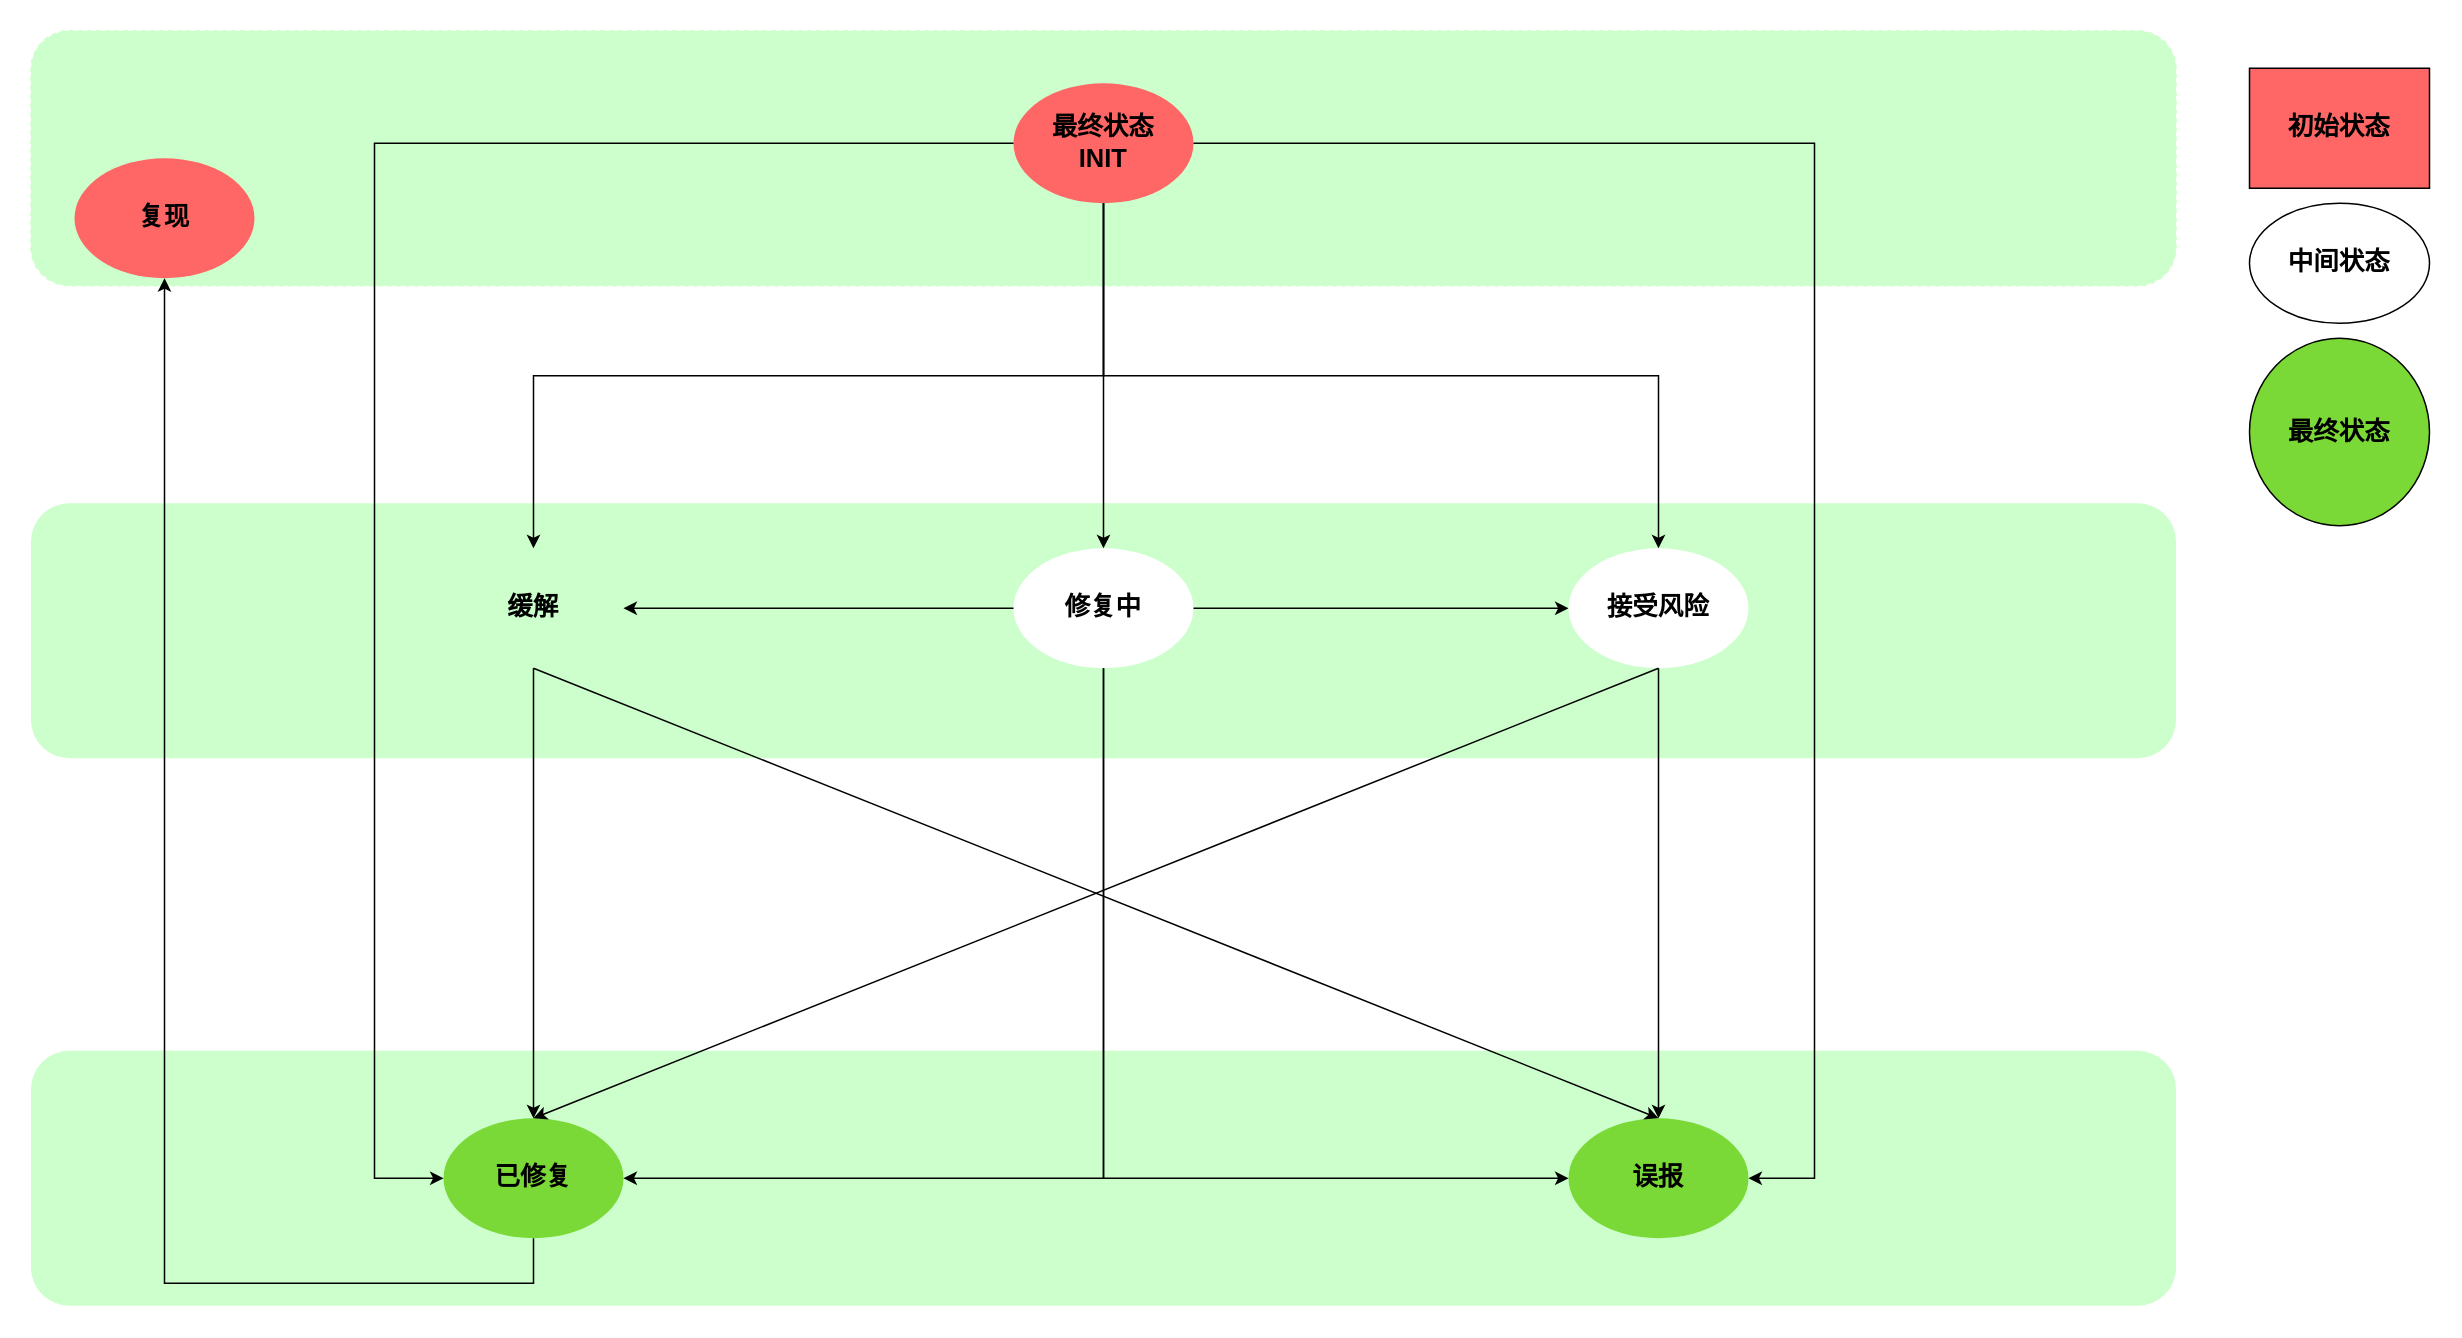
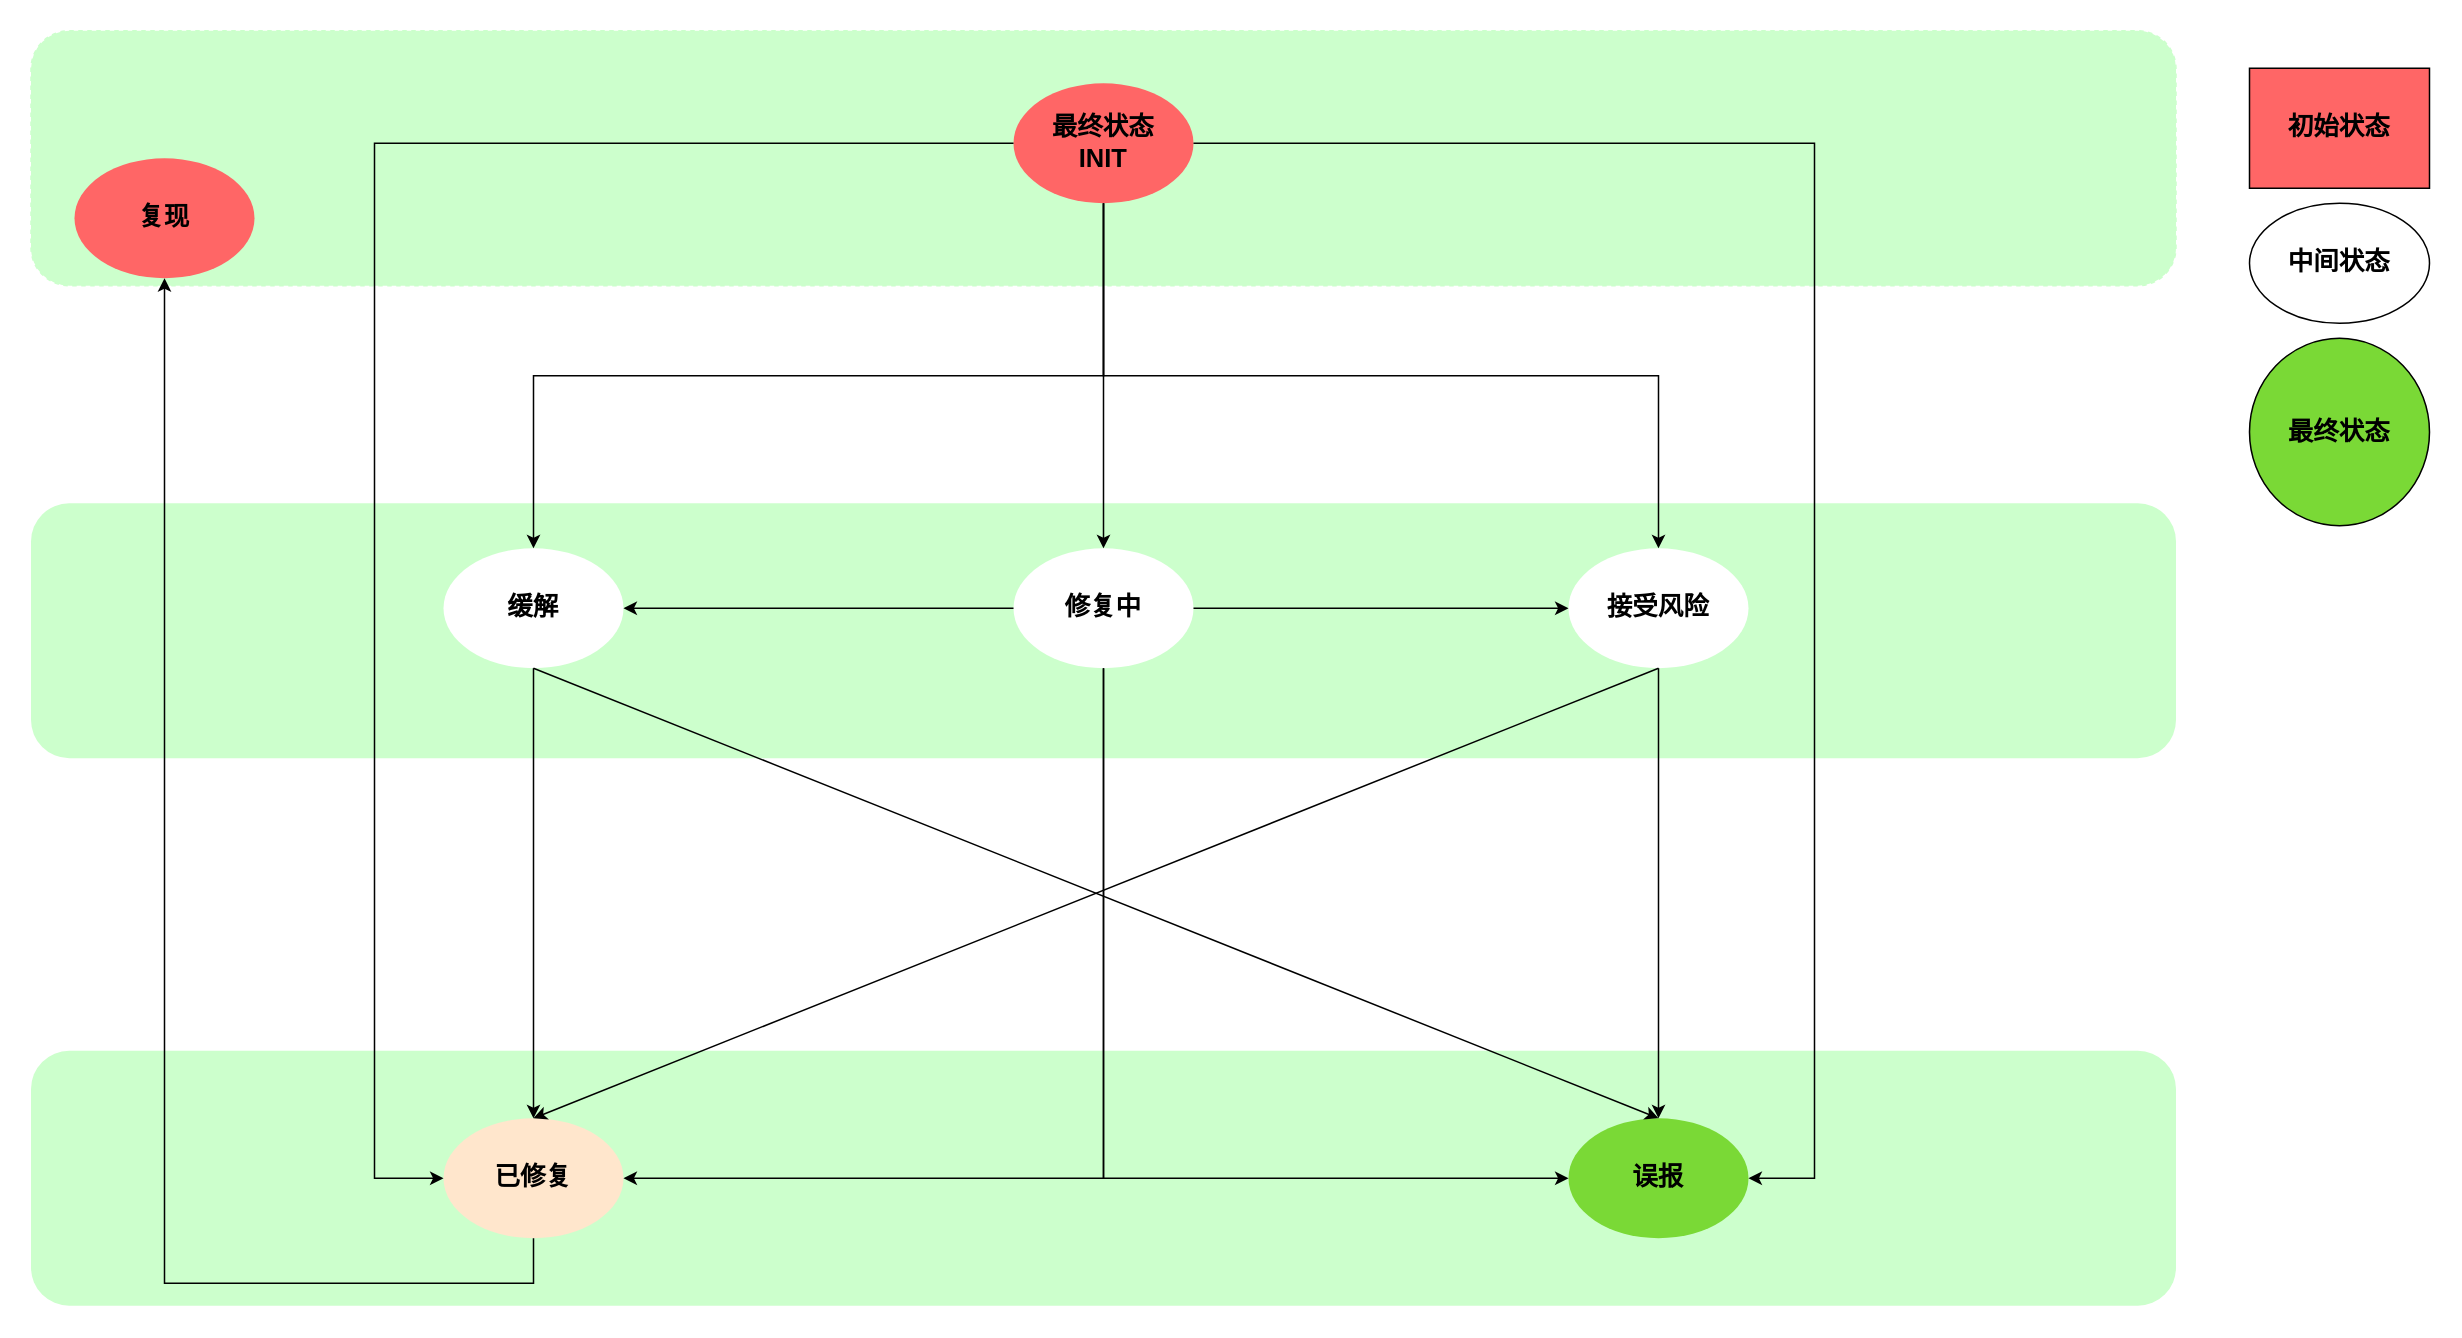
(533, 608) -> (533, 608)
(533, 1178) -> (533, 1178)
